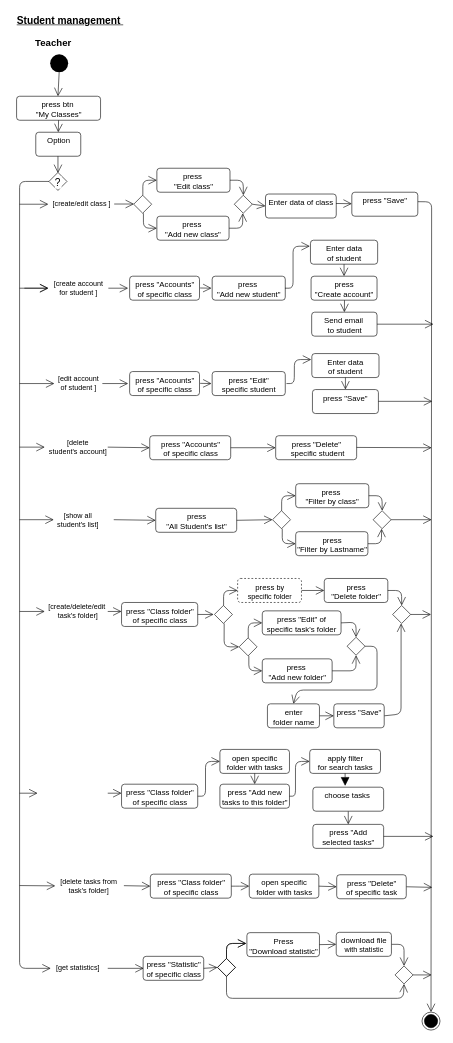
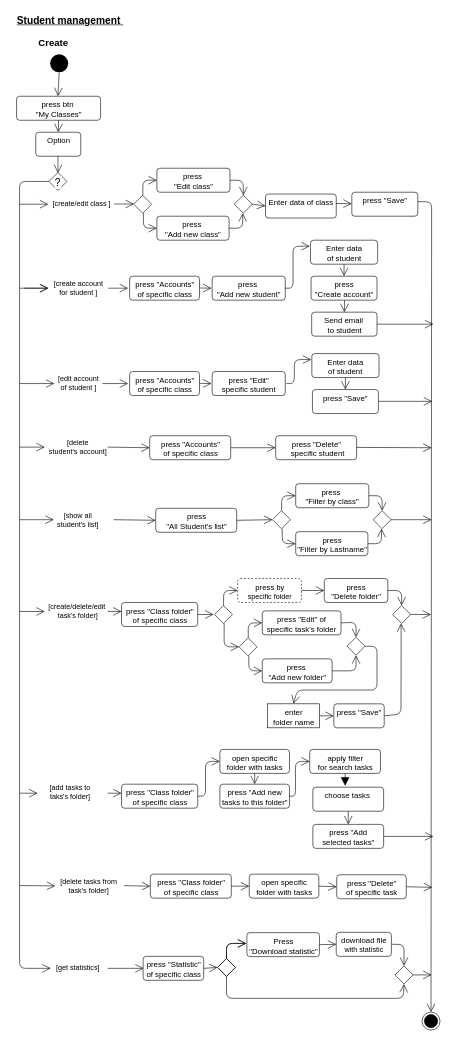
(53, 42) -> (53, 42)
(293, 716) -> (293, 716)
none -> (70, 793)
